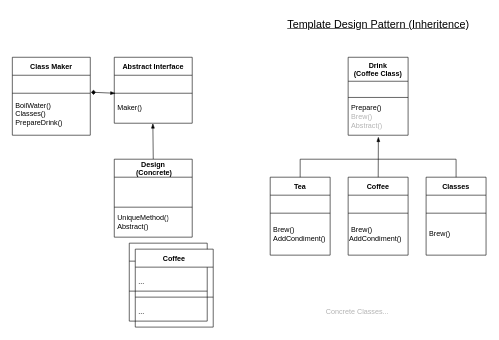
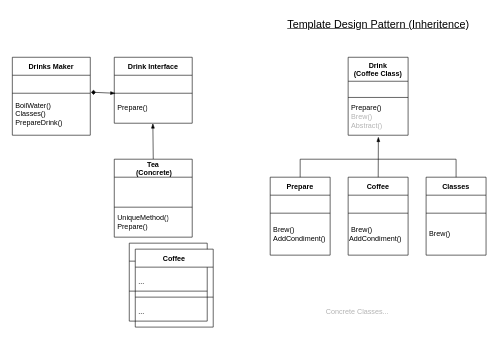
(51, 67) -> (51, 67)
(153, 67) -> (153, 67)
(130, 108) -> (134, 108)
(153, 164) -> (153, 164)
(300, 187) -> (300, 187)
(143, 222) -> (143, 222)
